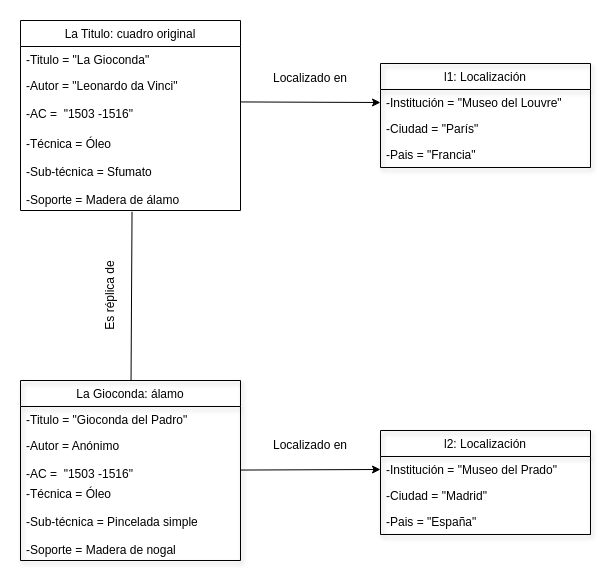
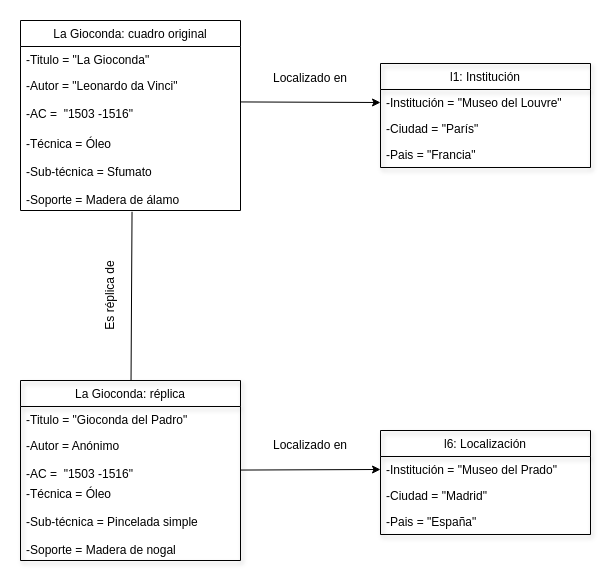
(130, 34) -> (130, 34)
(485, 77) -> (485, 77)
(130, 394) -> (130, 394)
(485, 444) -> (485, 444)
